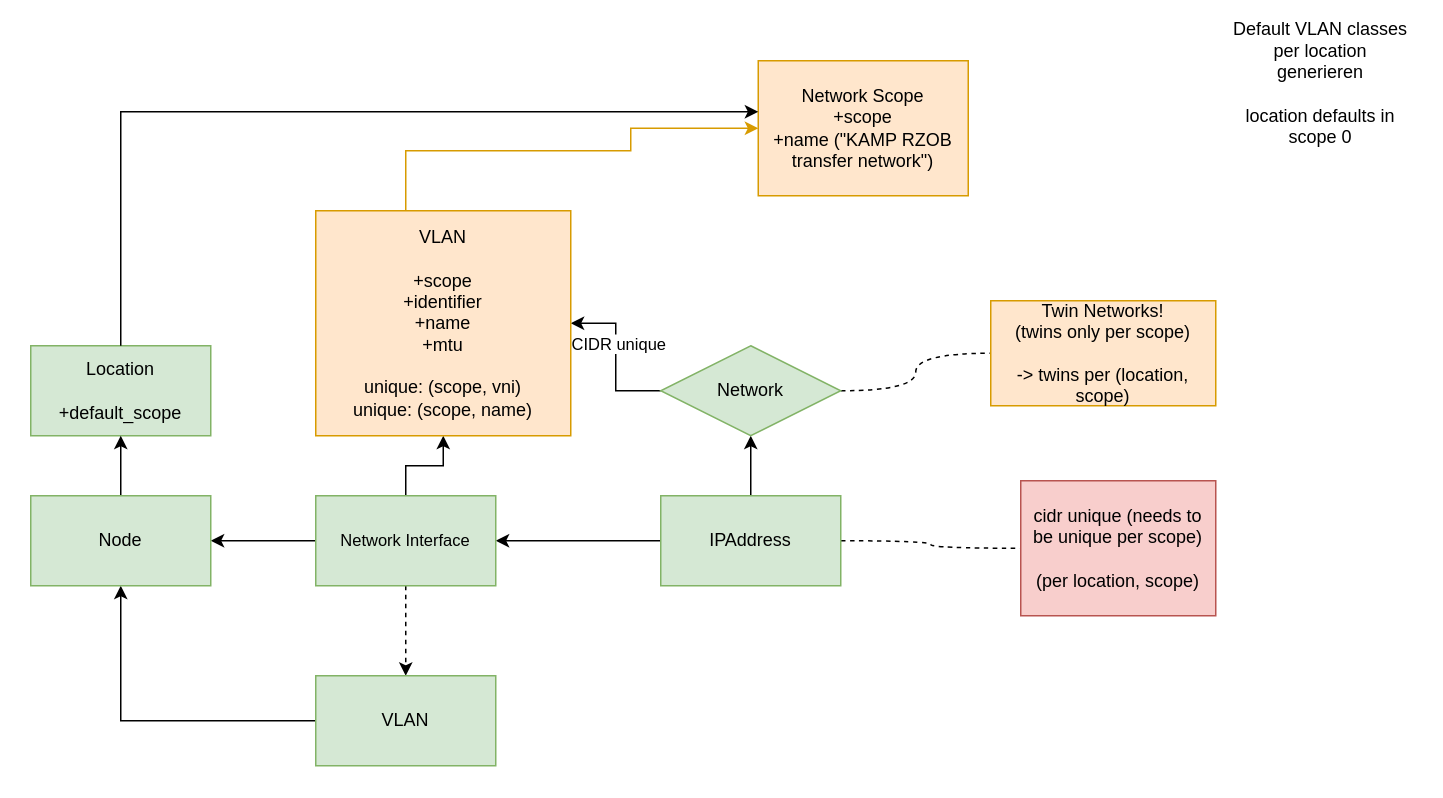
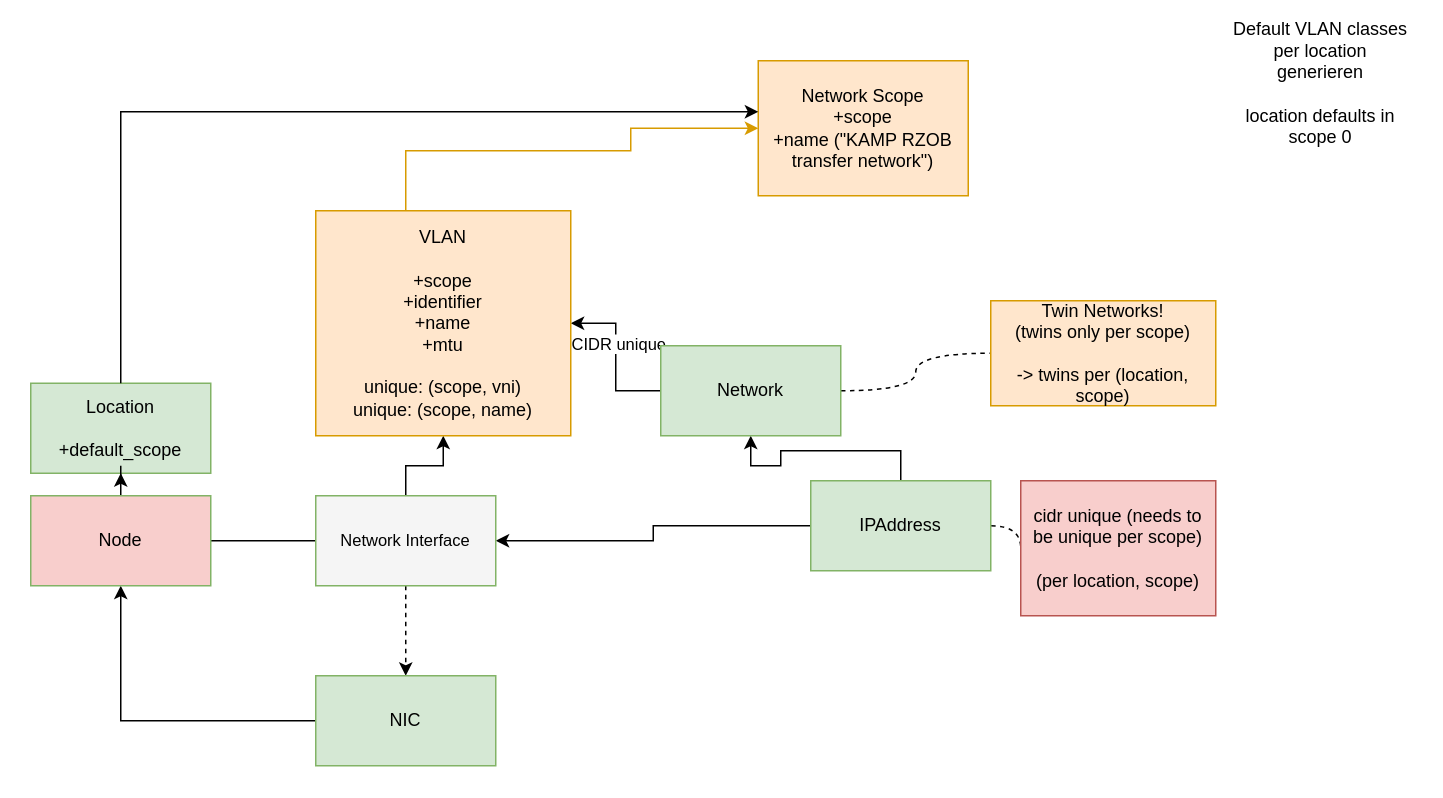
(121, 391) -> (121, 428)
(751, 391) -> (751, 391)
(121, 541) -> (121, 541)
(222, 541) -> (217, 541)
(406, 541) -> (406, 541)
(751, 541) -> (901, 526)
(406, 721) -> (406, 721)
